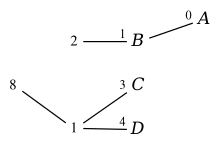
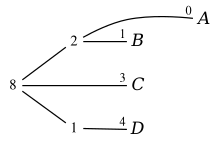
(171, 31) -> (136, 18)
none -> (44, 64)
(105, 108) -> (75, 86)
